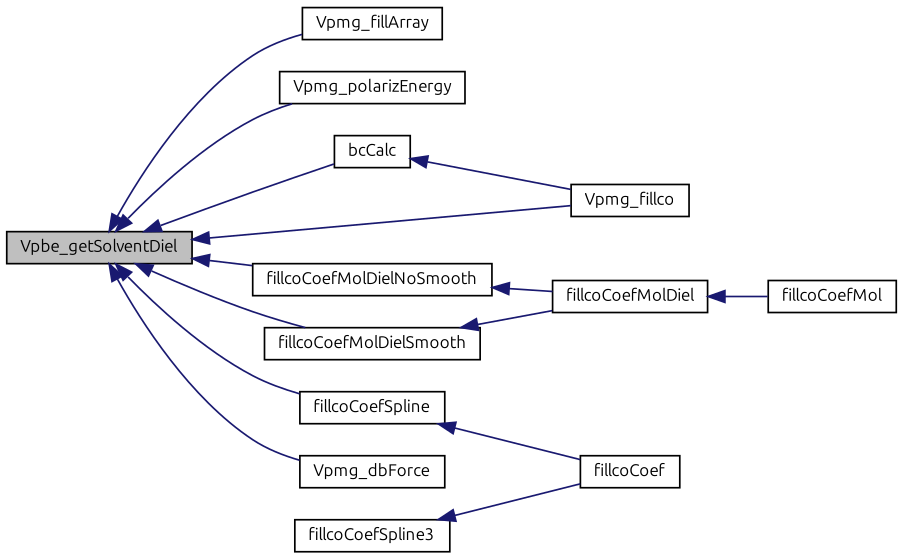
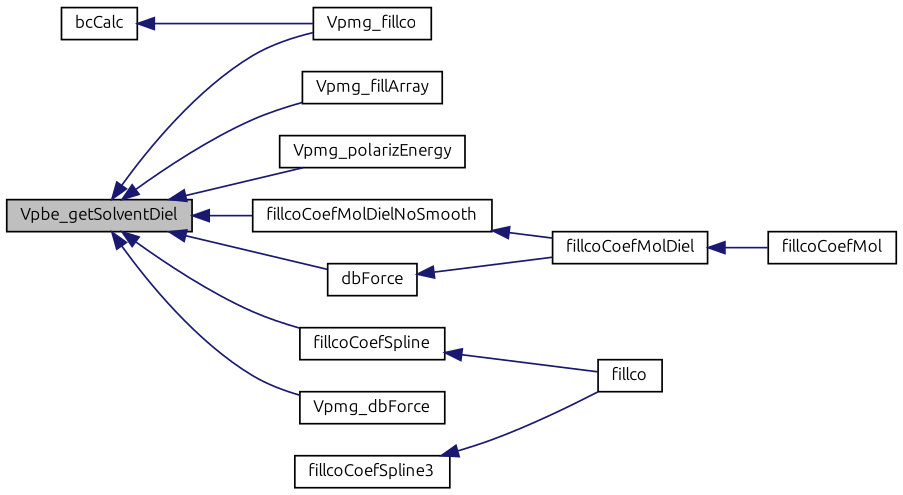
(247, 194) -> none
(372, 344) -> (372, 280)
(630, 472) -> (630, 376)
